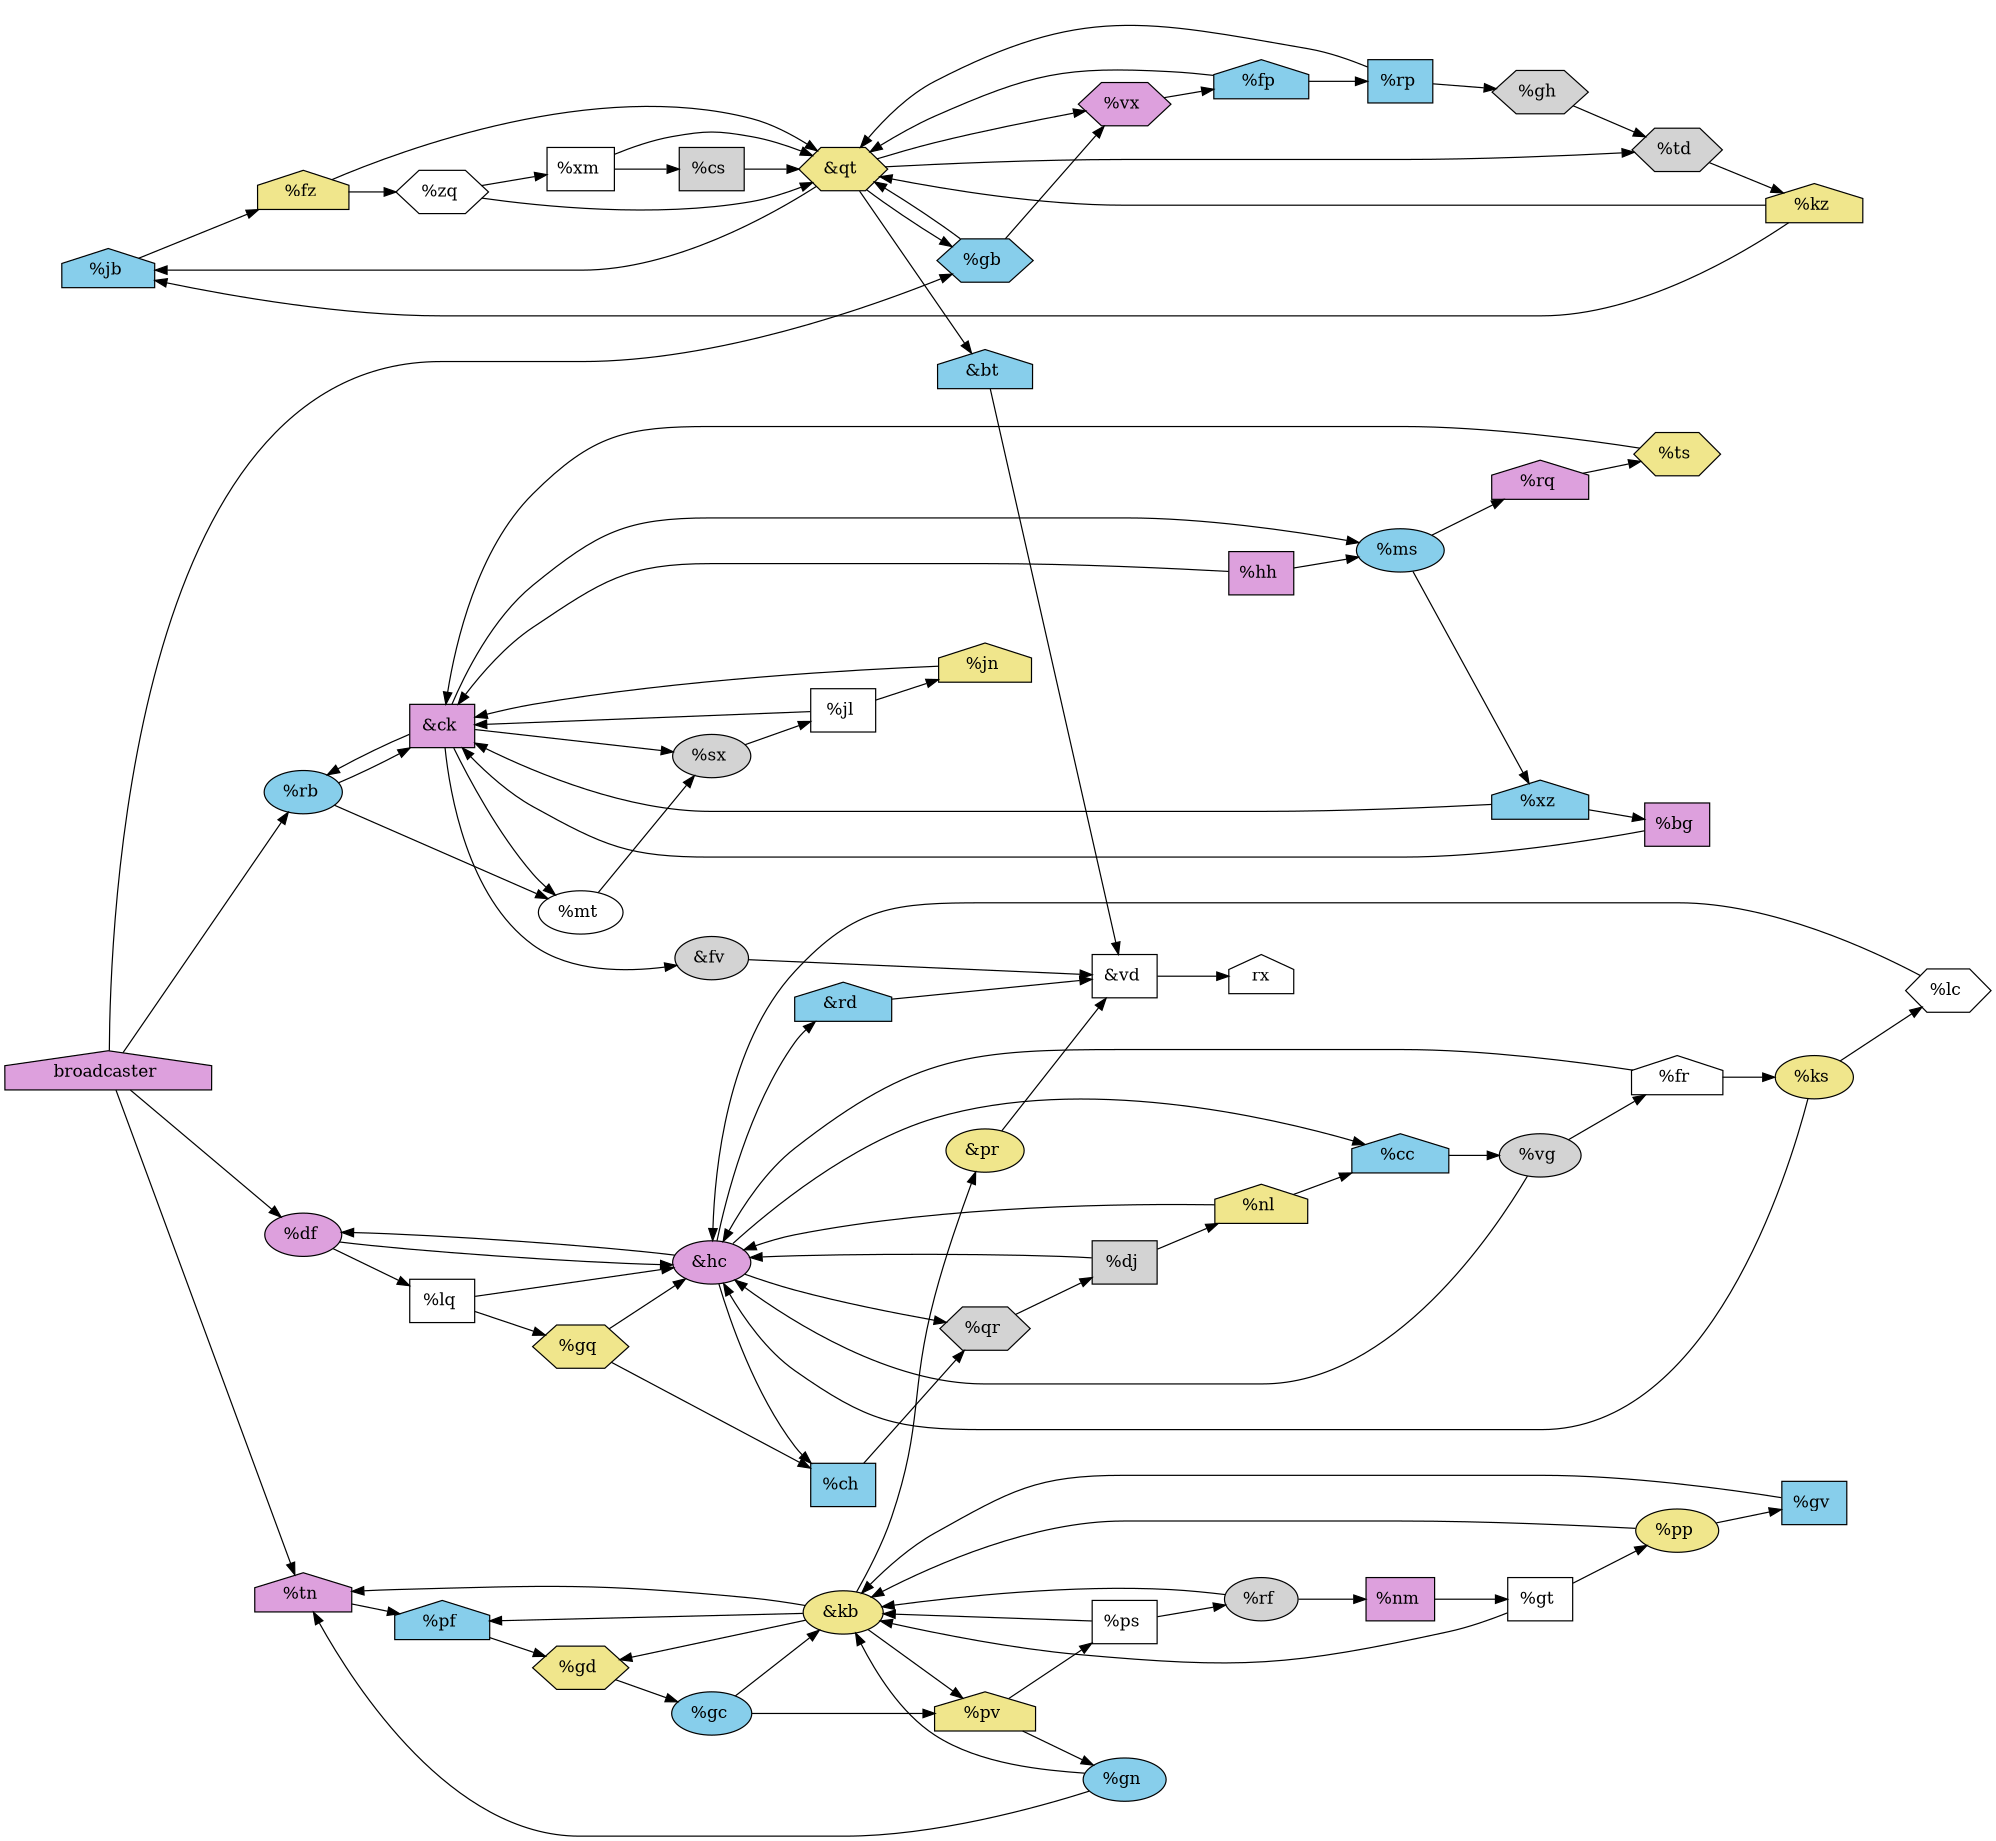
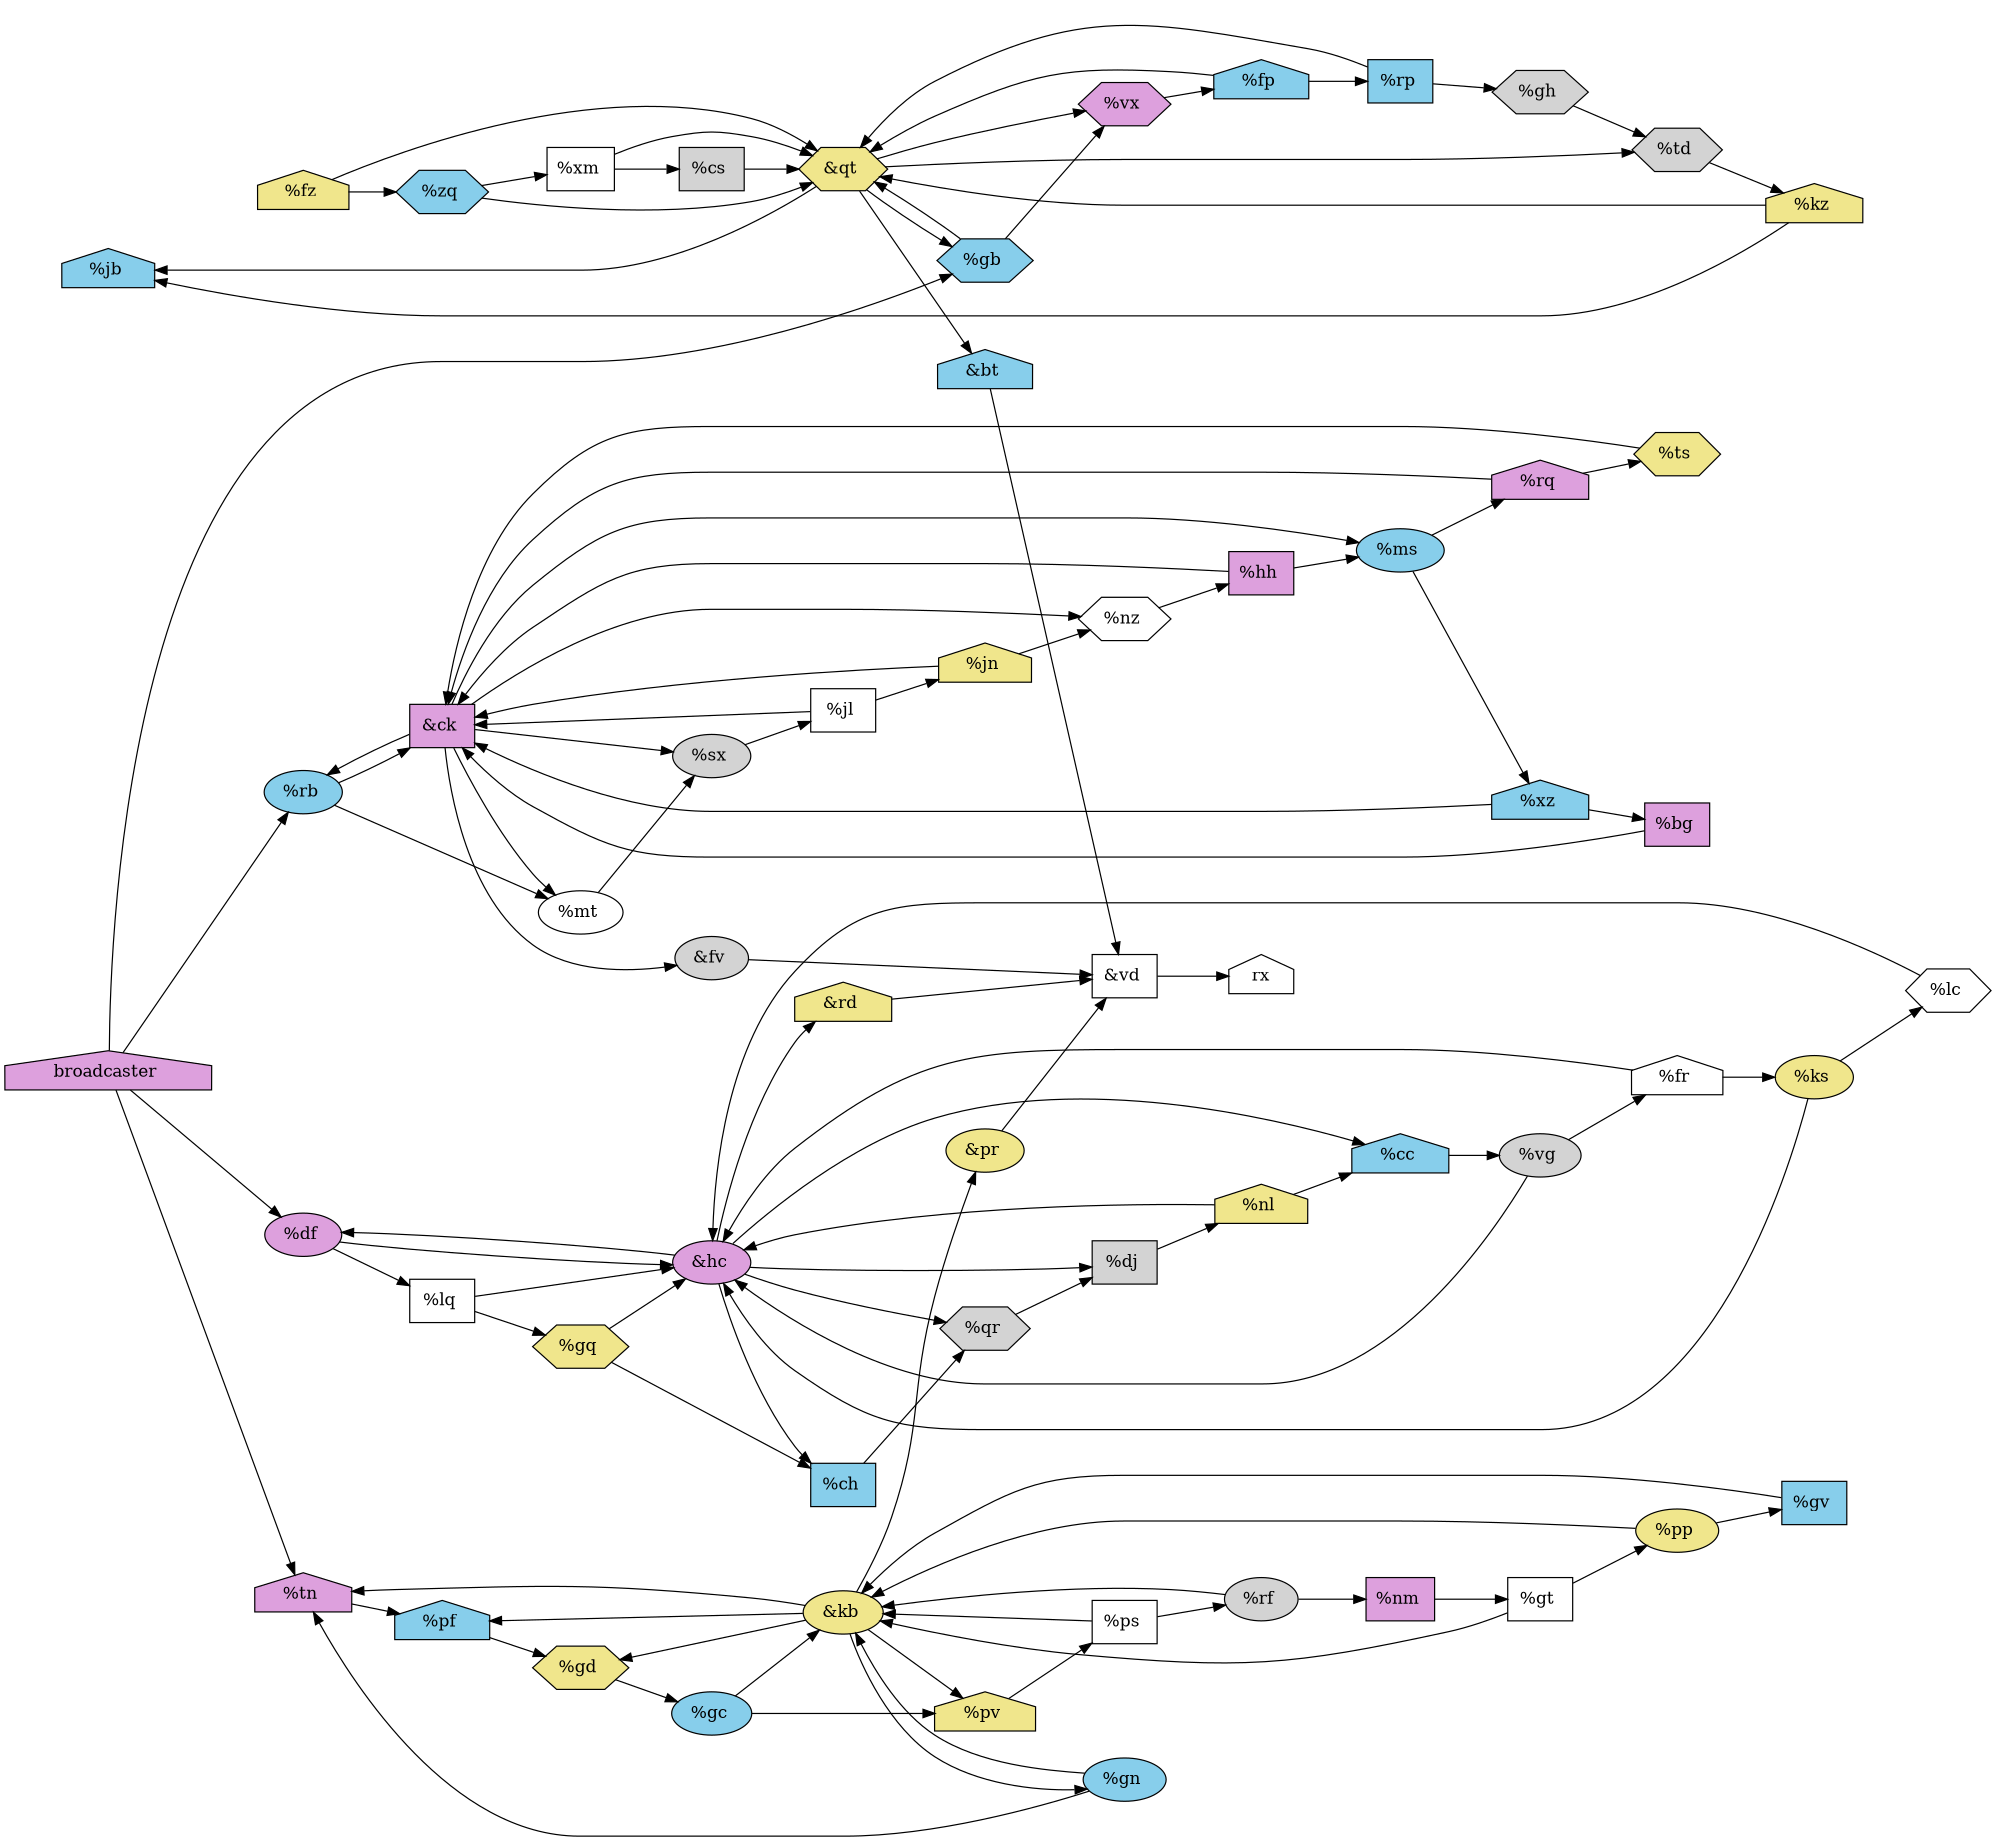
(442, 192) -> (442, 192)
(193, 236) -> none
none -> (915, 472)
none -> (1125, 619)
(843, 1004) -> (843, 1004)
(927, 1254) -> (915, 1271)
(1052, 1745) -> (932, 1755)
